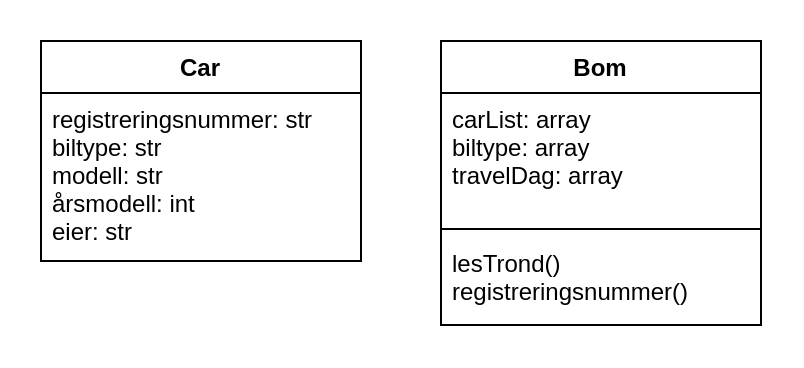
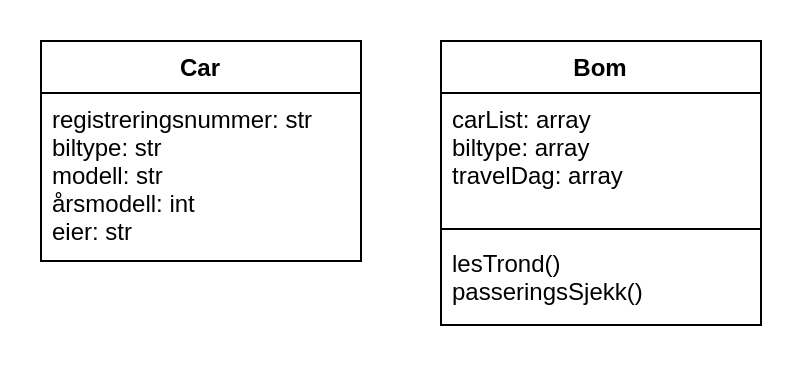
(516, 264) -> (516, 264)
